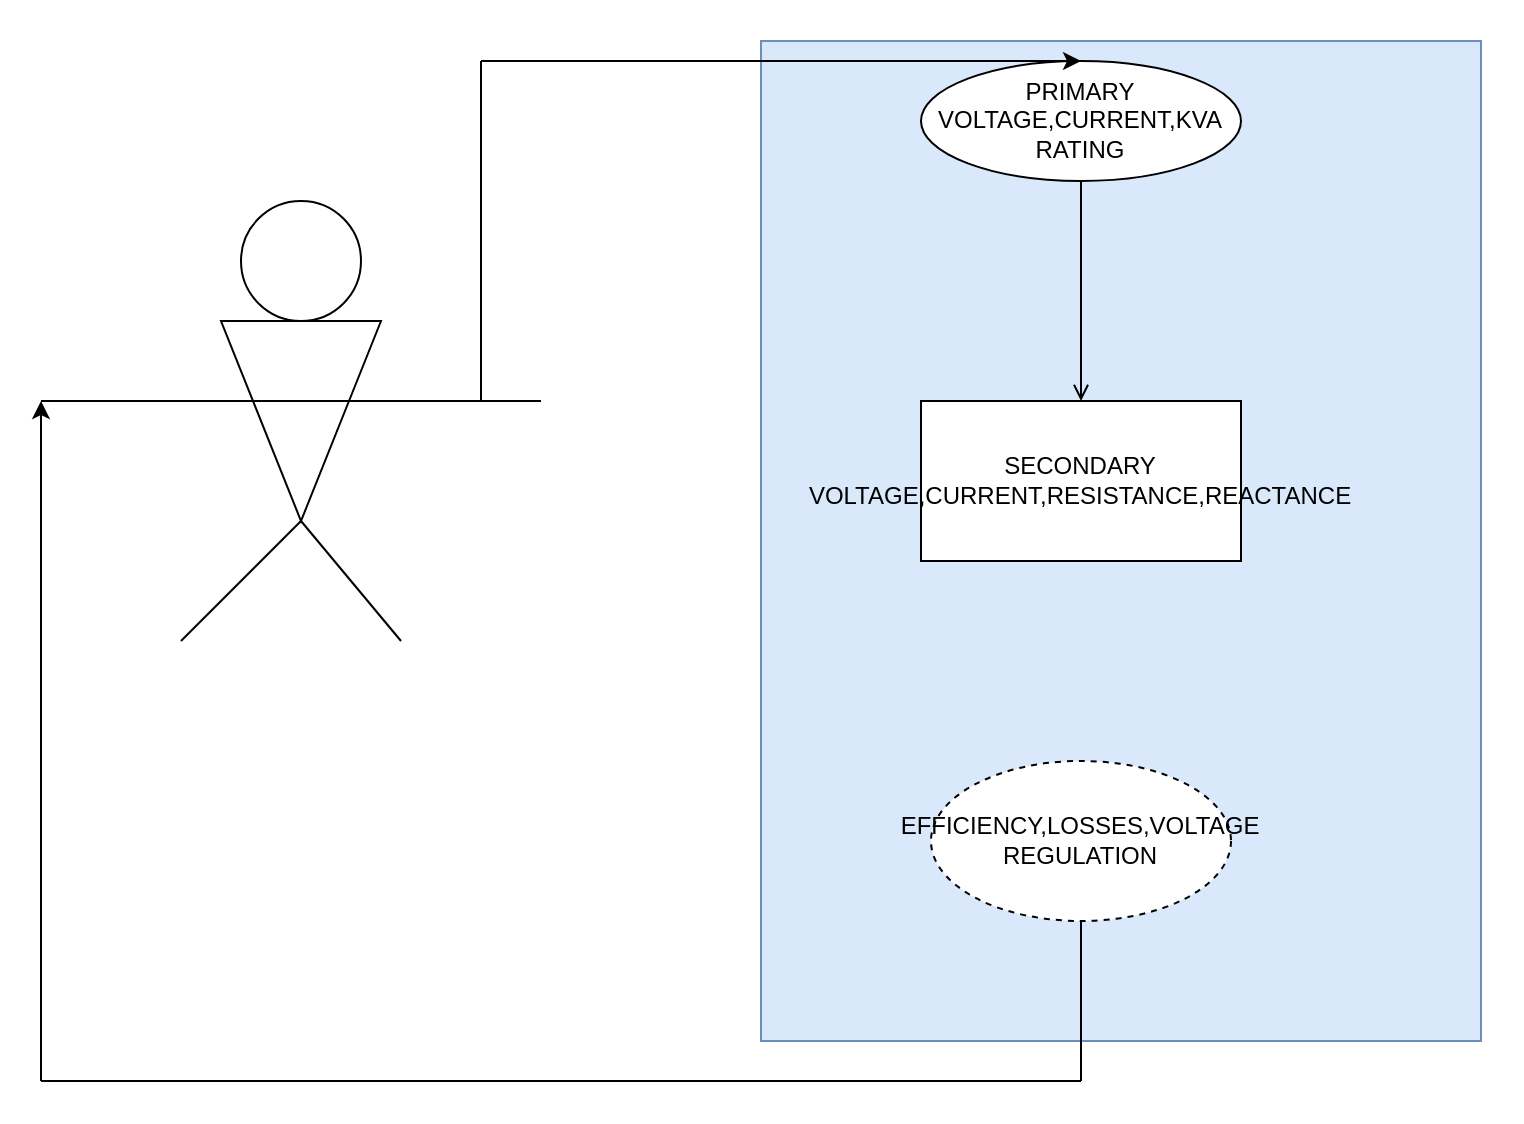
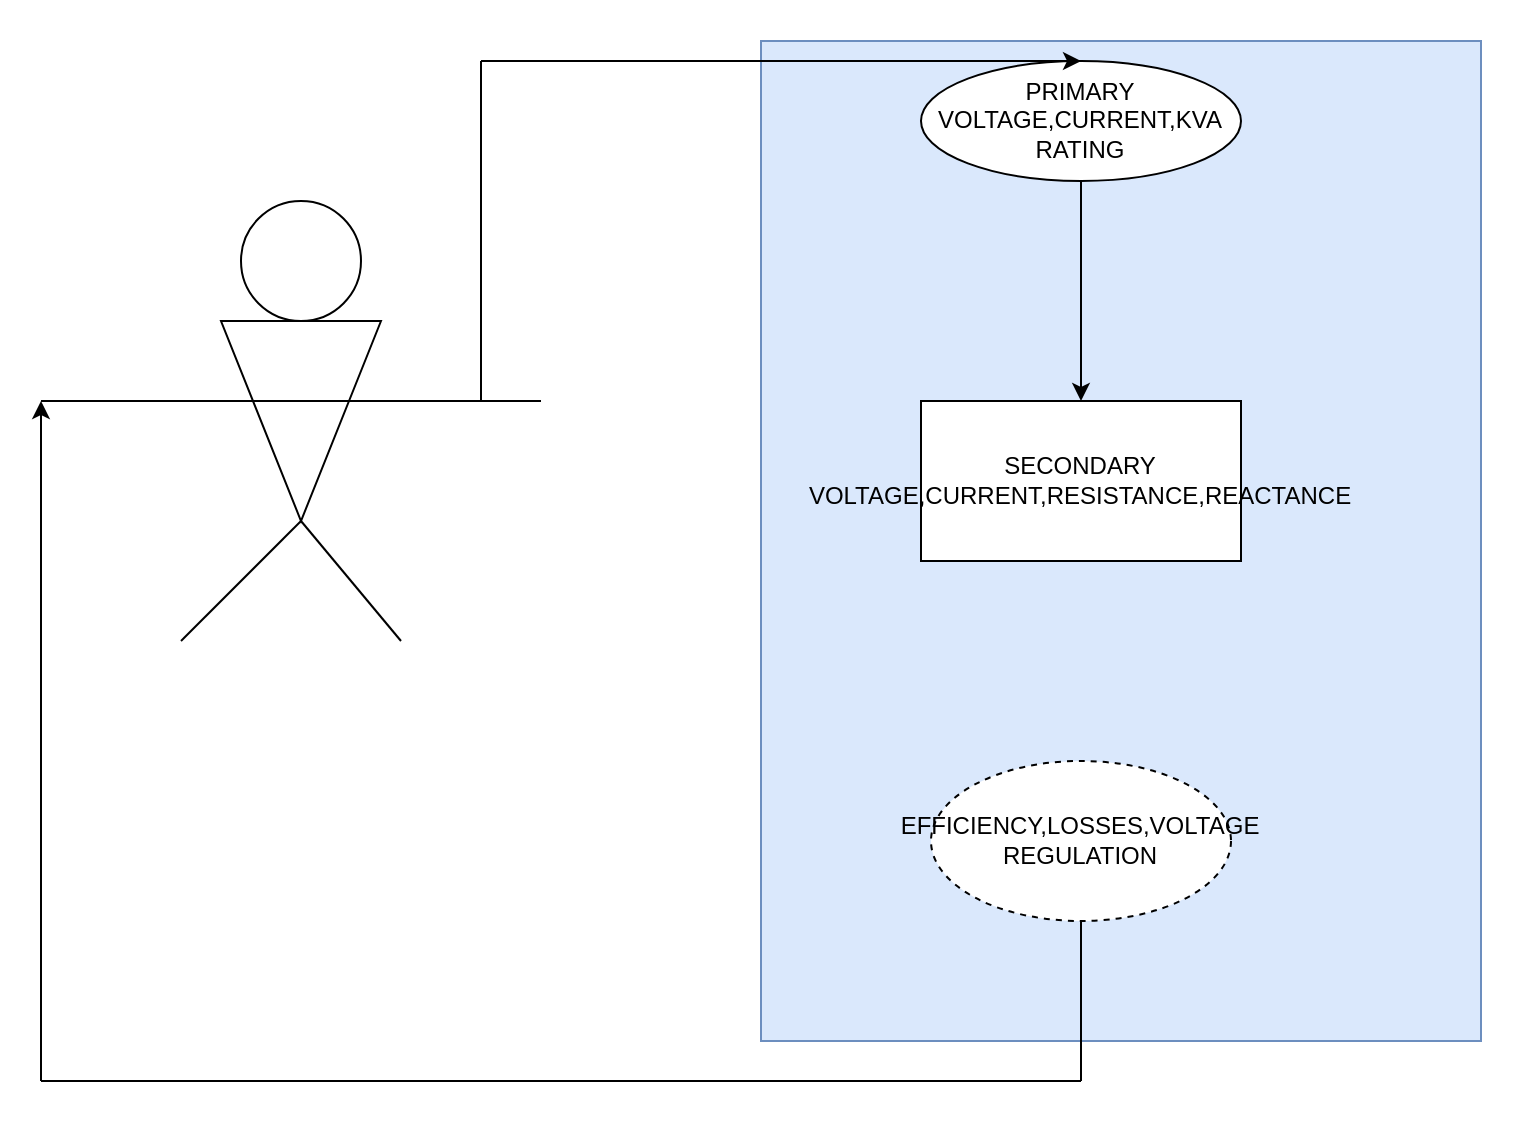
(1081, 389) -> (1081, 386)
